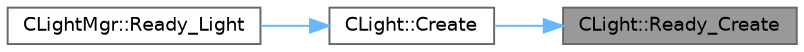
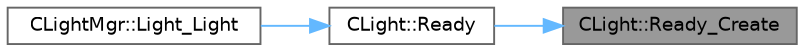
(134, 26) -> (134, 26)
(412, 26) -> (412, 26)
